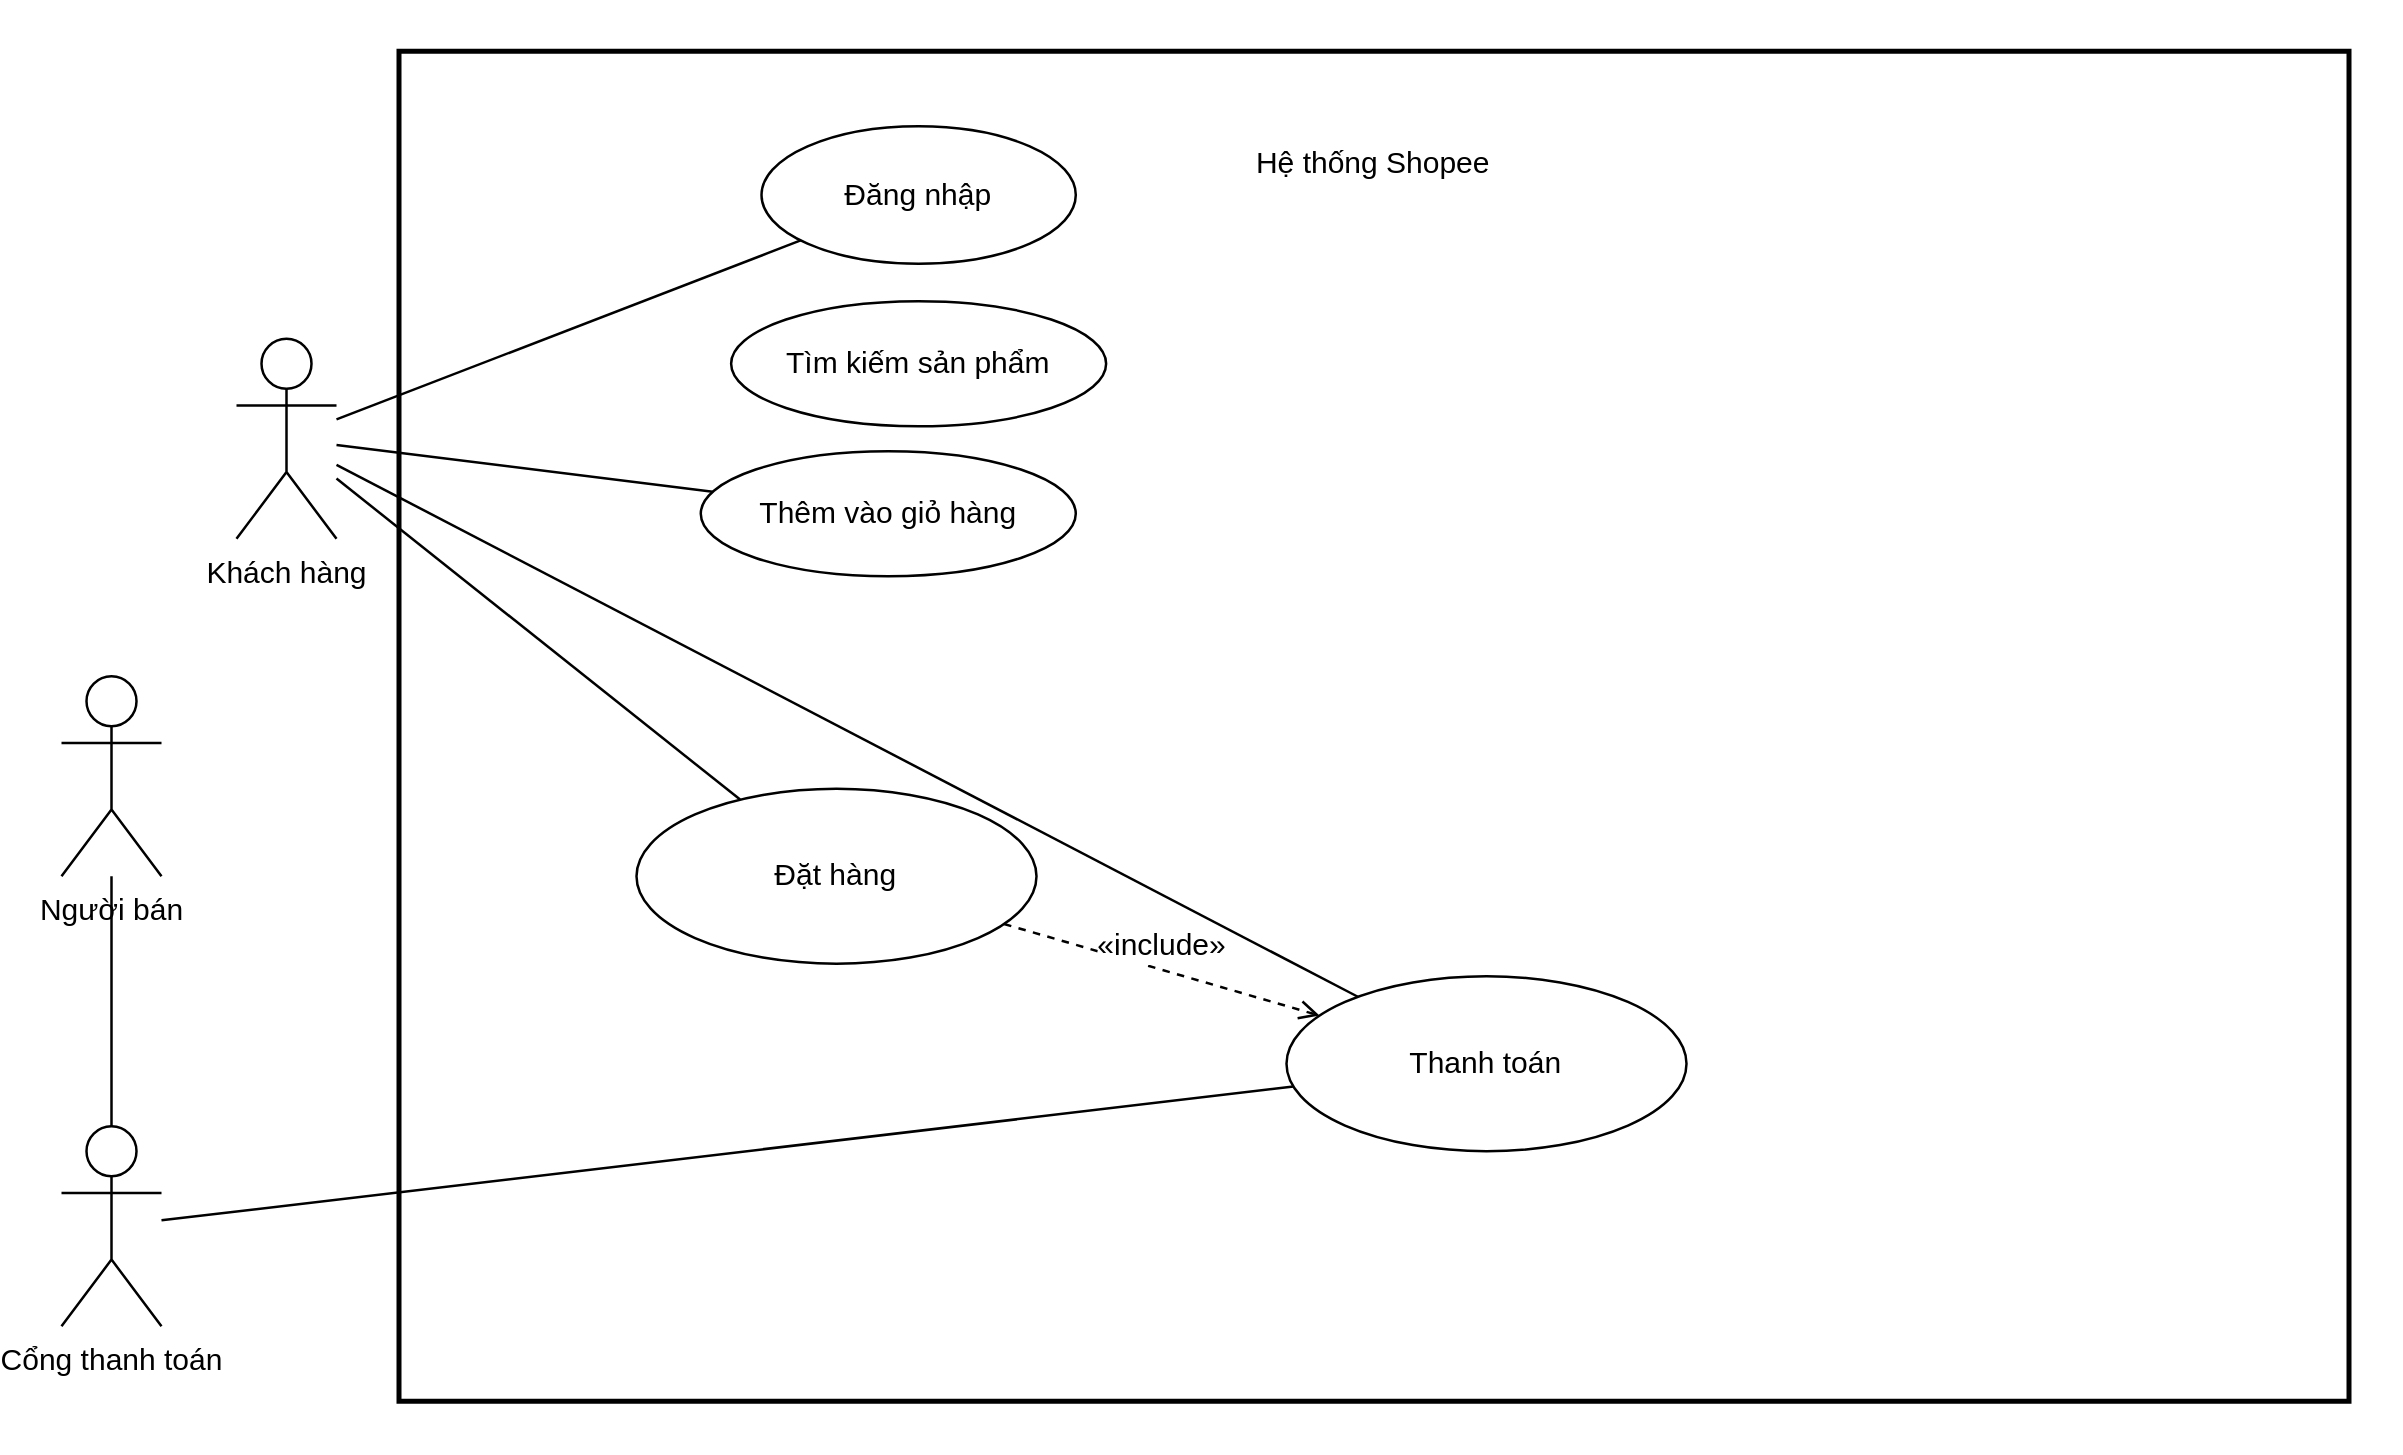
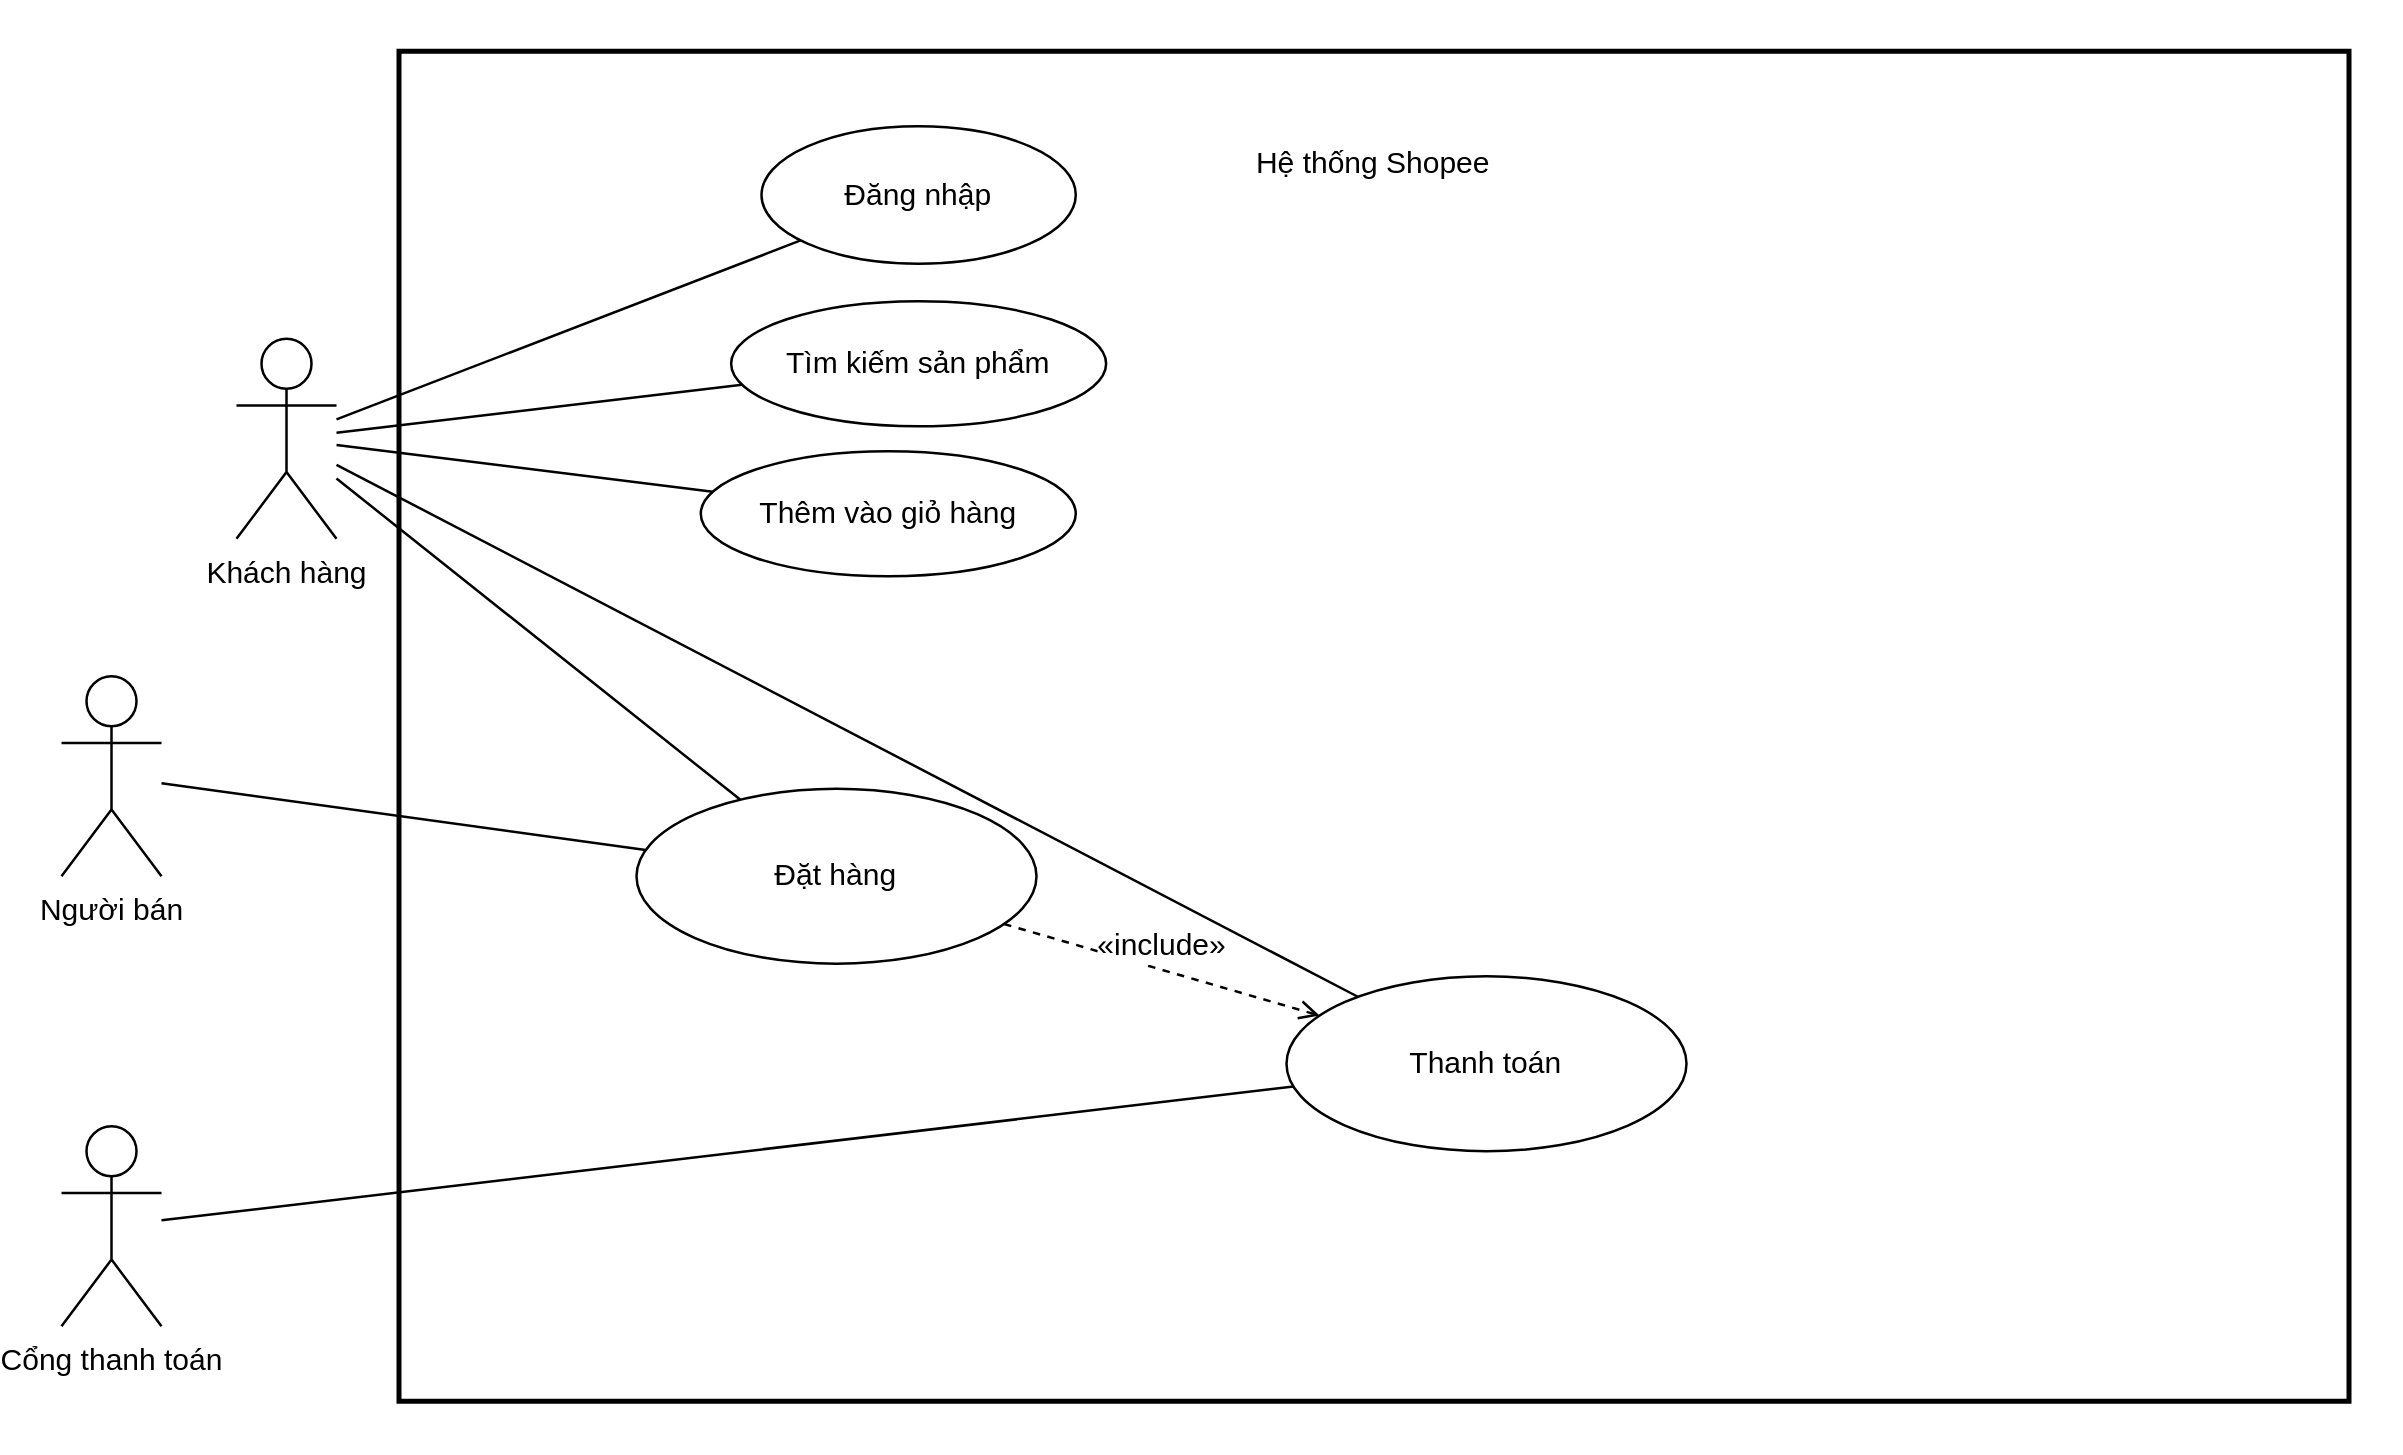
none -> (539, 409)
(111, 1001) -> (403, 817)
